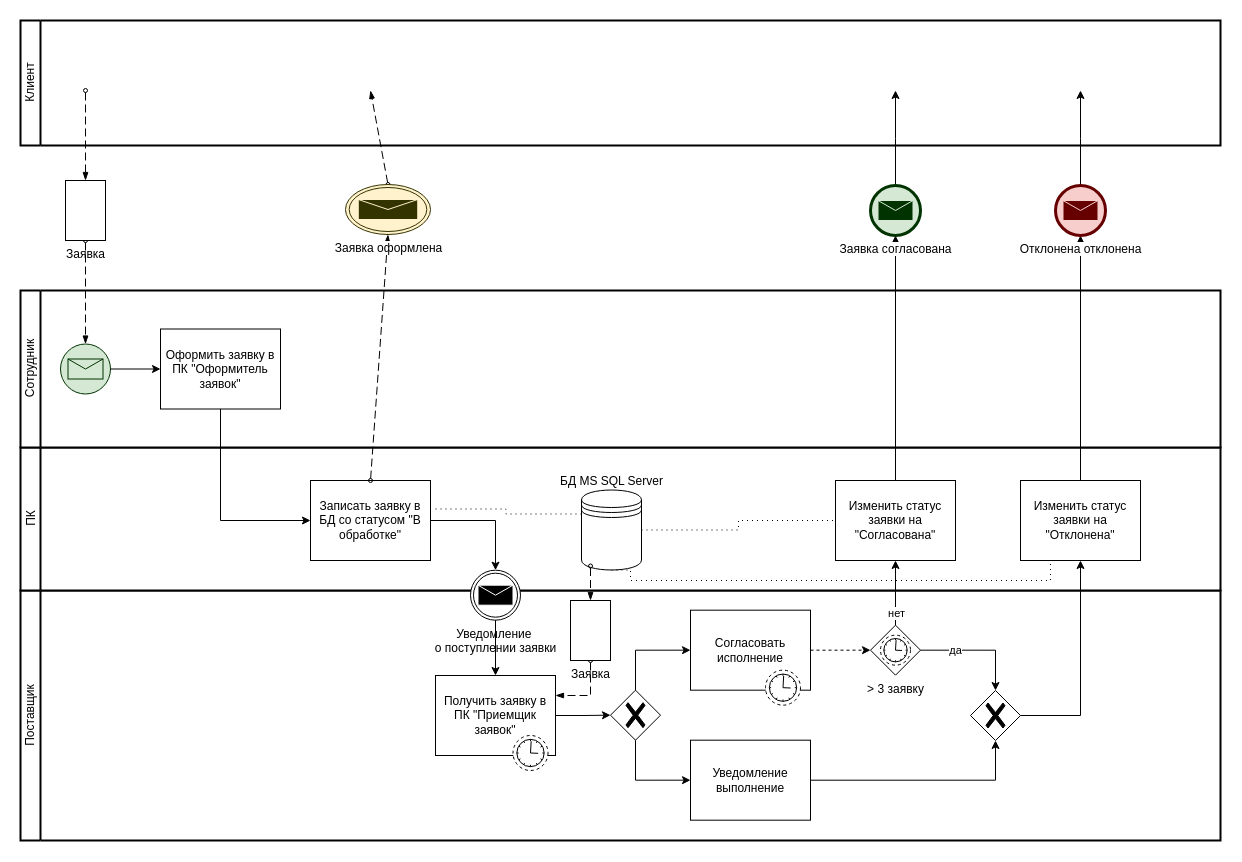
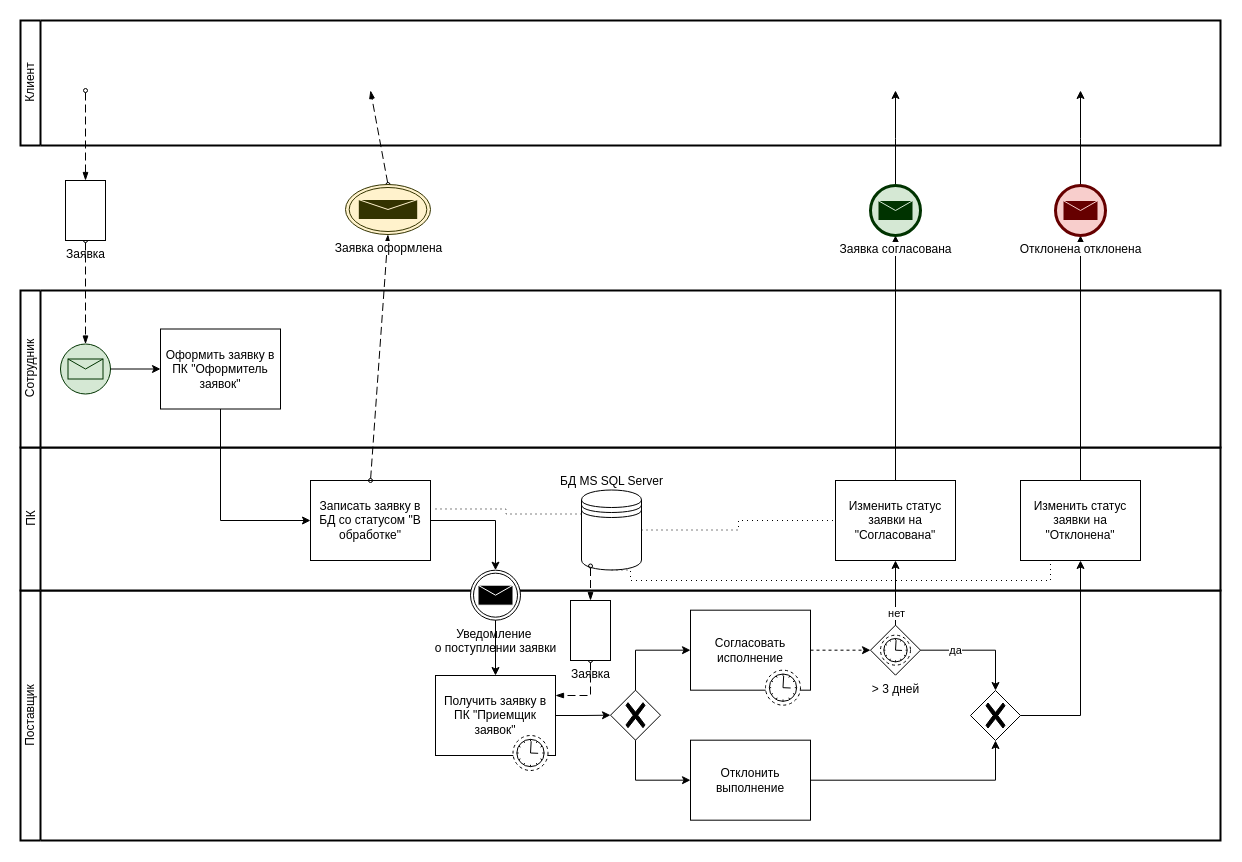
(896, 690) -> (896, 690)
(751, 781) -> (751, 781)
